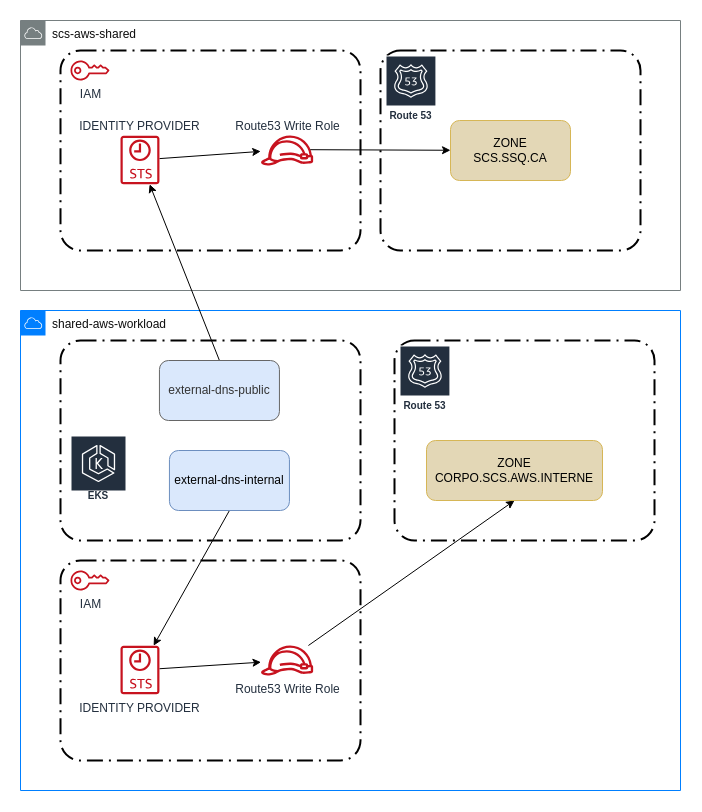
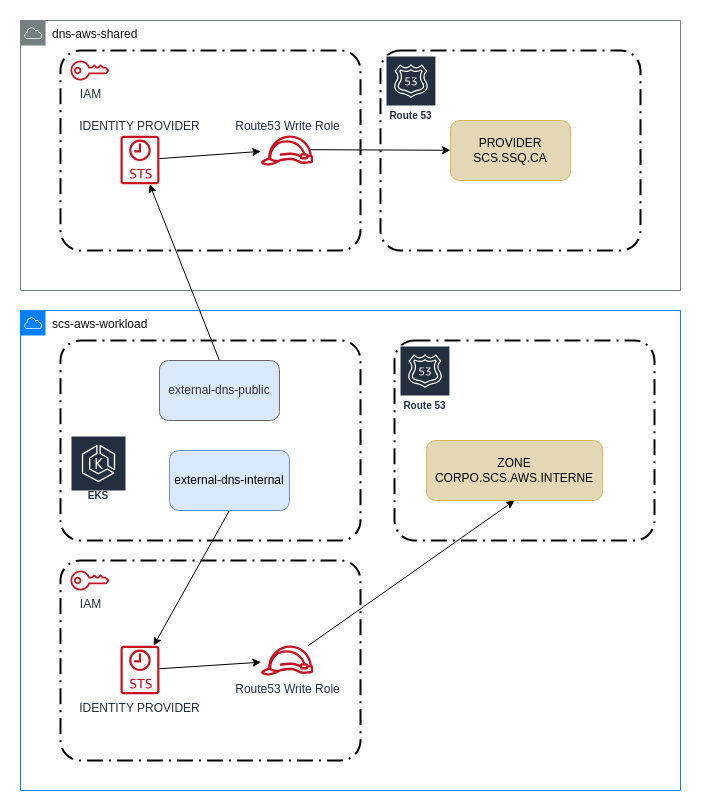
(100, 35) -> (100, 35)
(511, 151) -> (511, 151)
(115, 325) -> (105, 325)
